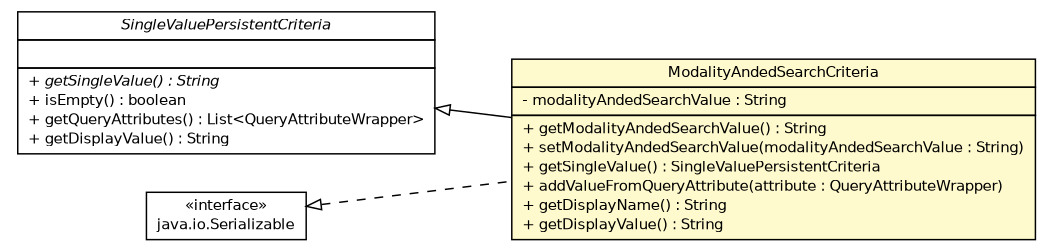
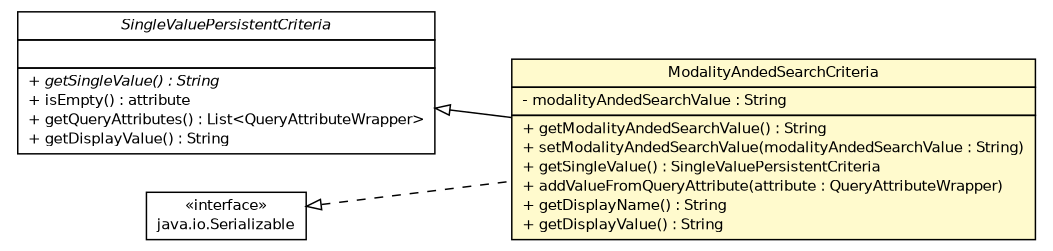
(107, 101) -> (109, 101)
